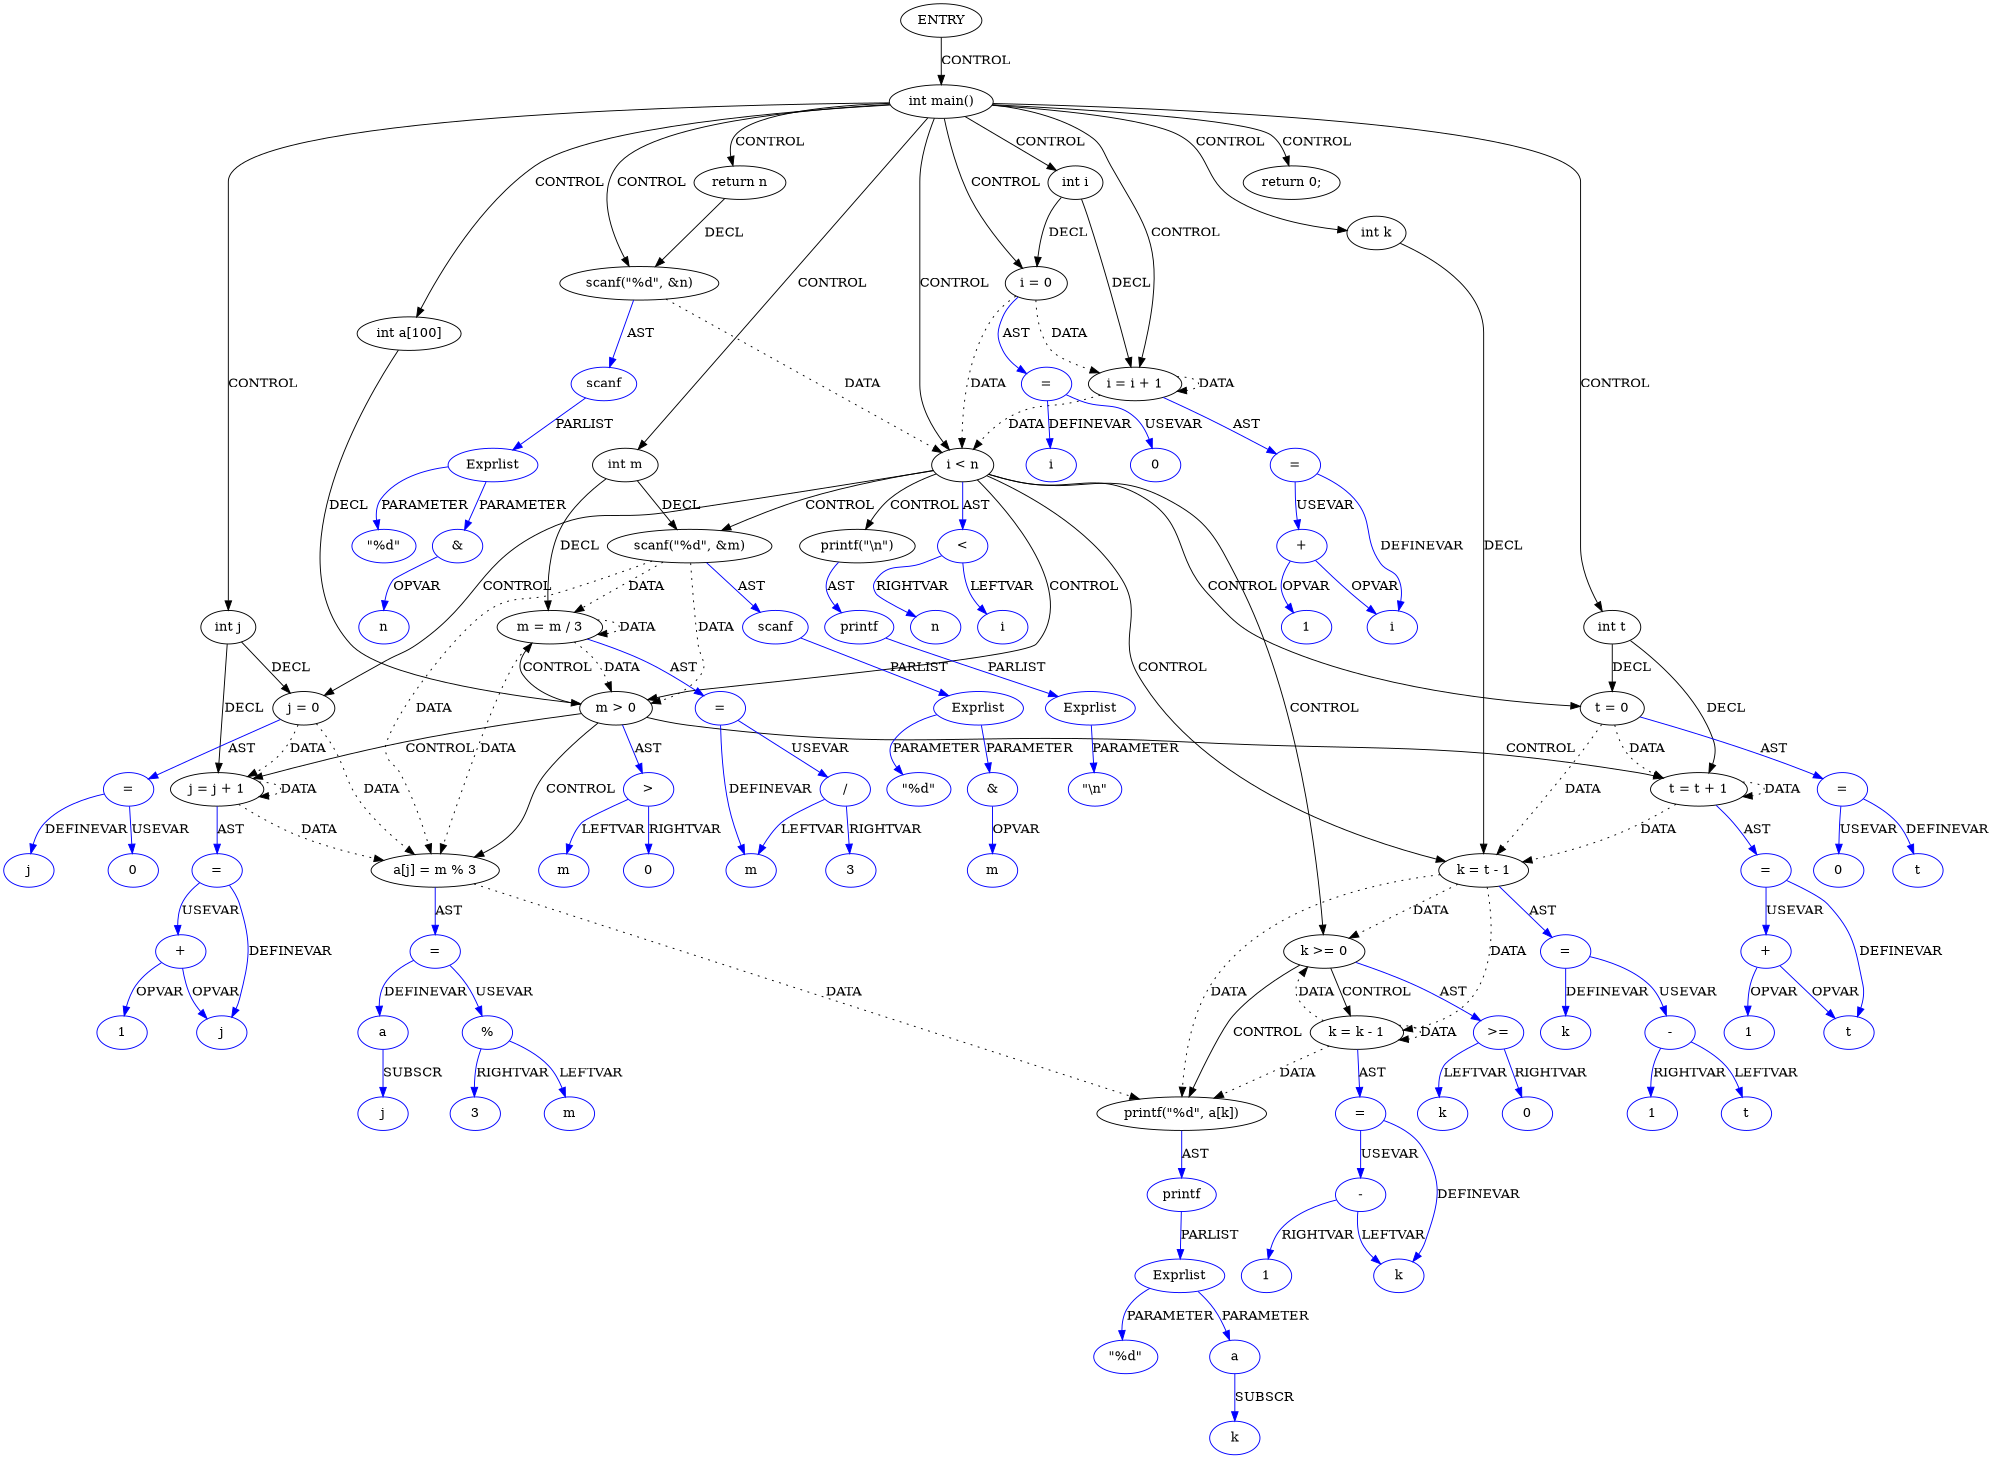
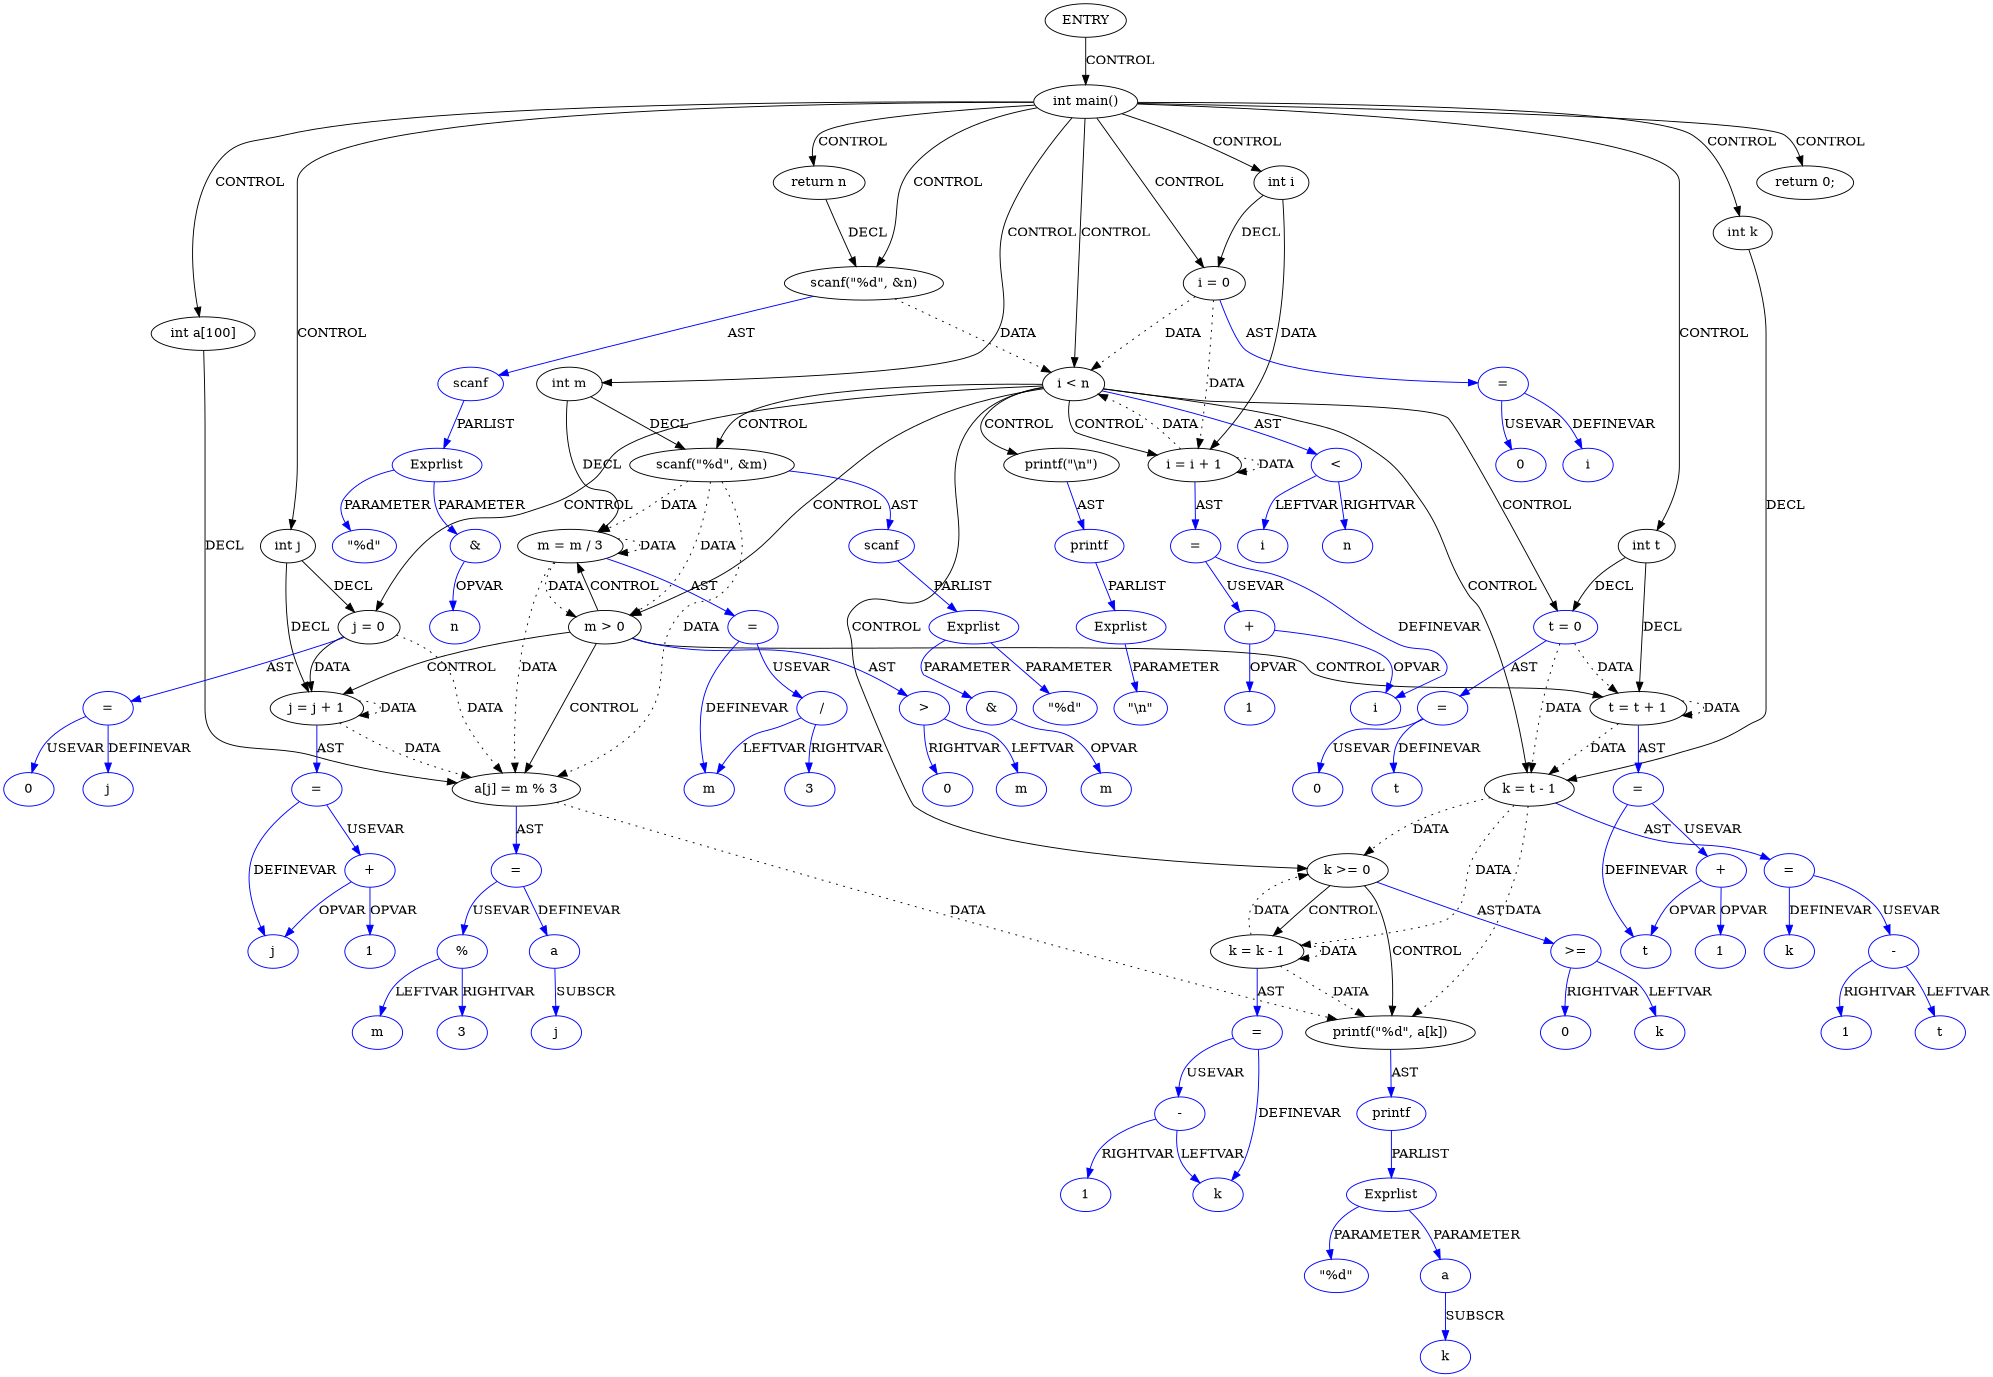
(1126, 193) -> (1096, 439)
(1131, 283) -> (1299, 334)
(328, 607) -> (205, 664)
(1612, 708) -> (1566, 627)
(282, 753) -> (319, 654)
